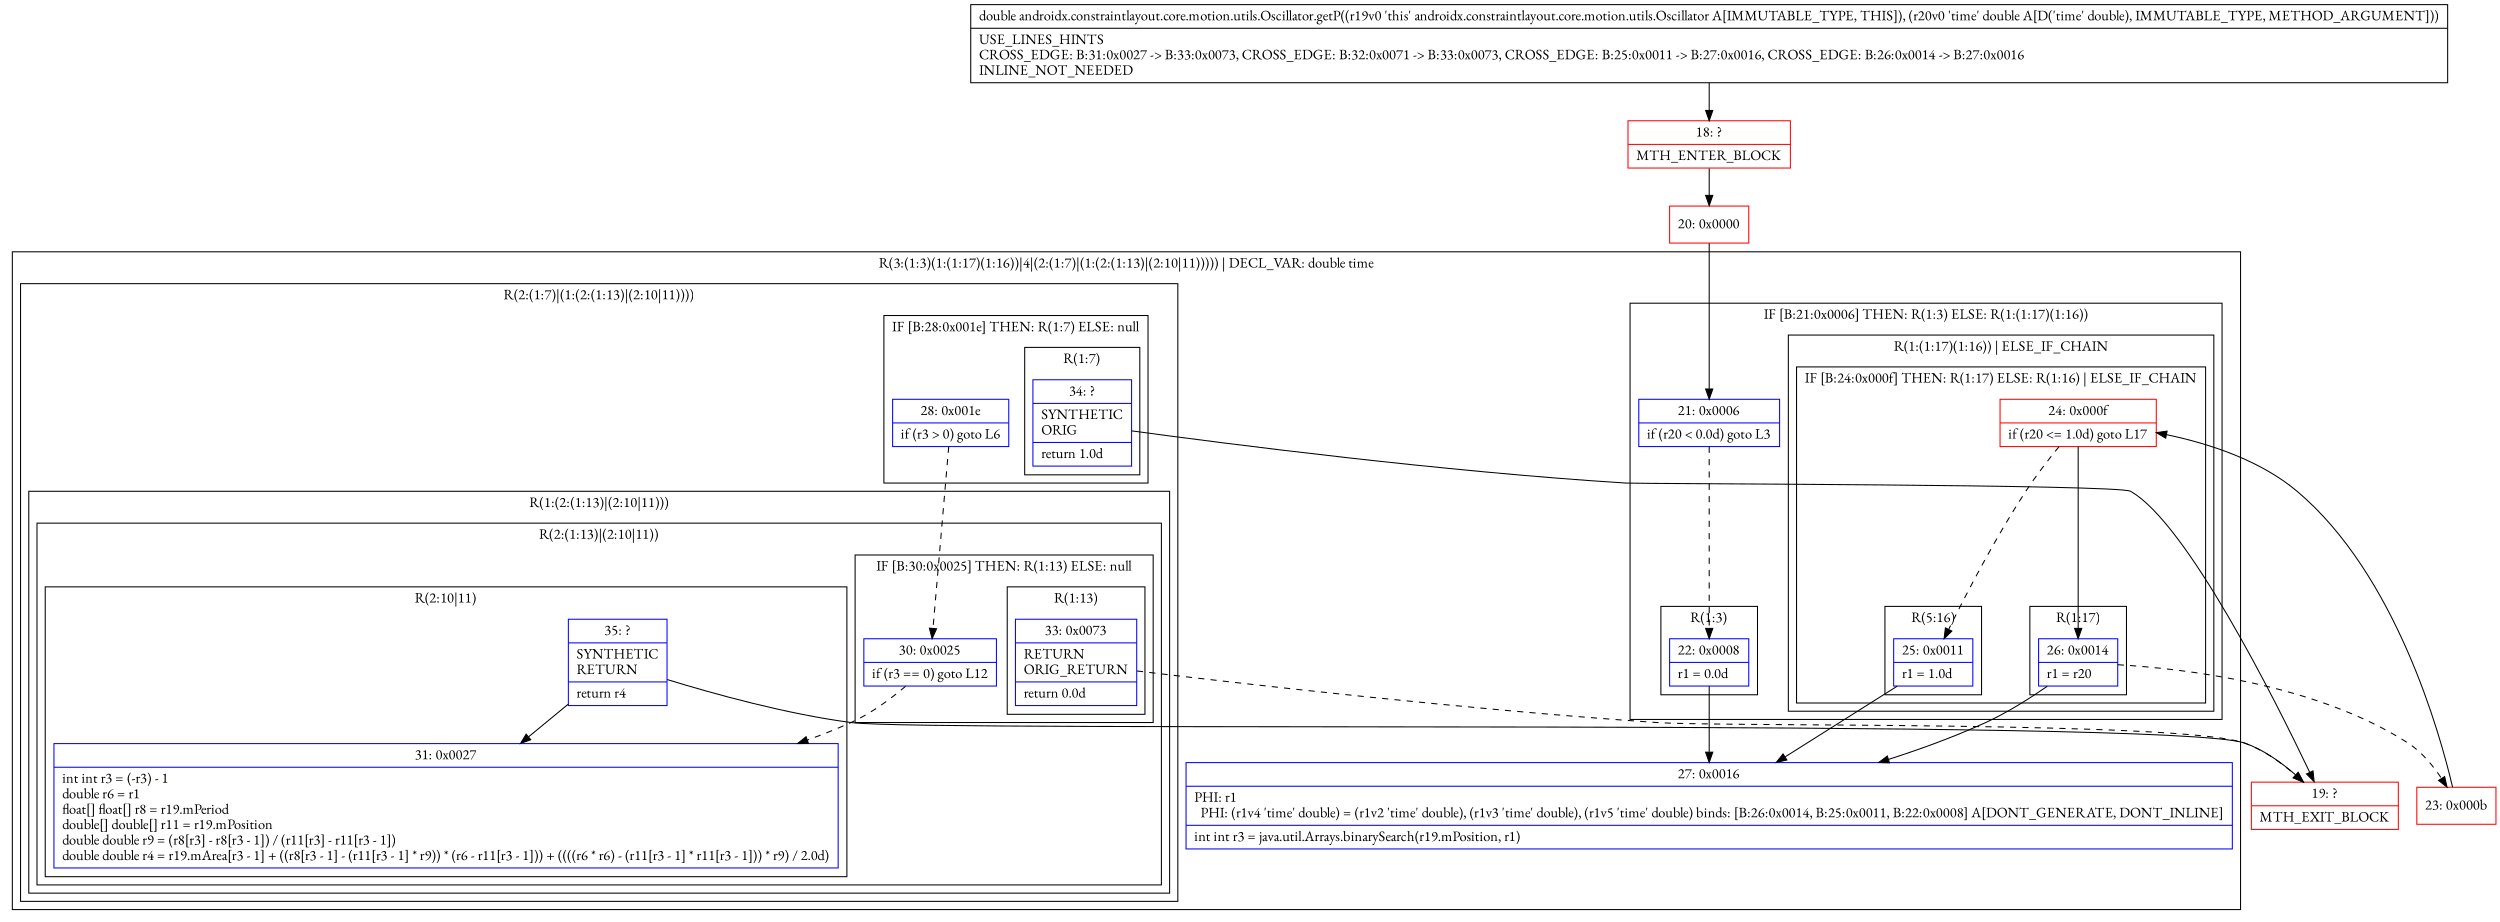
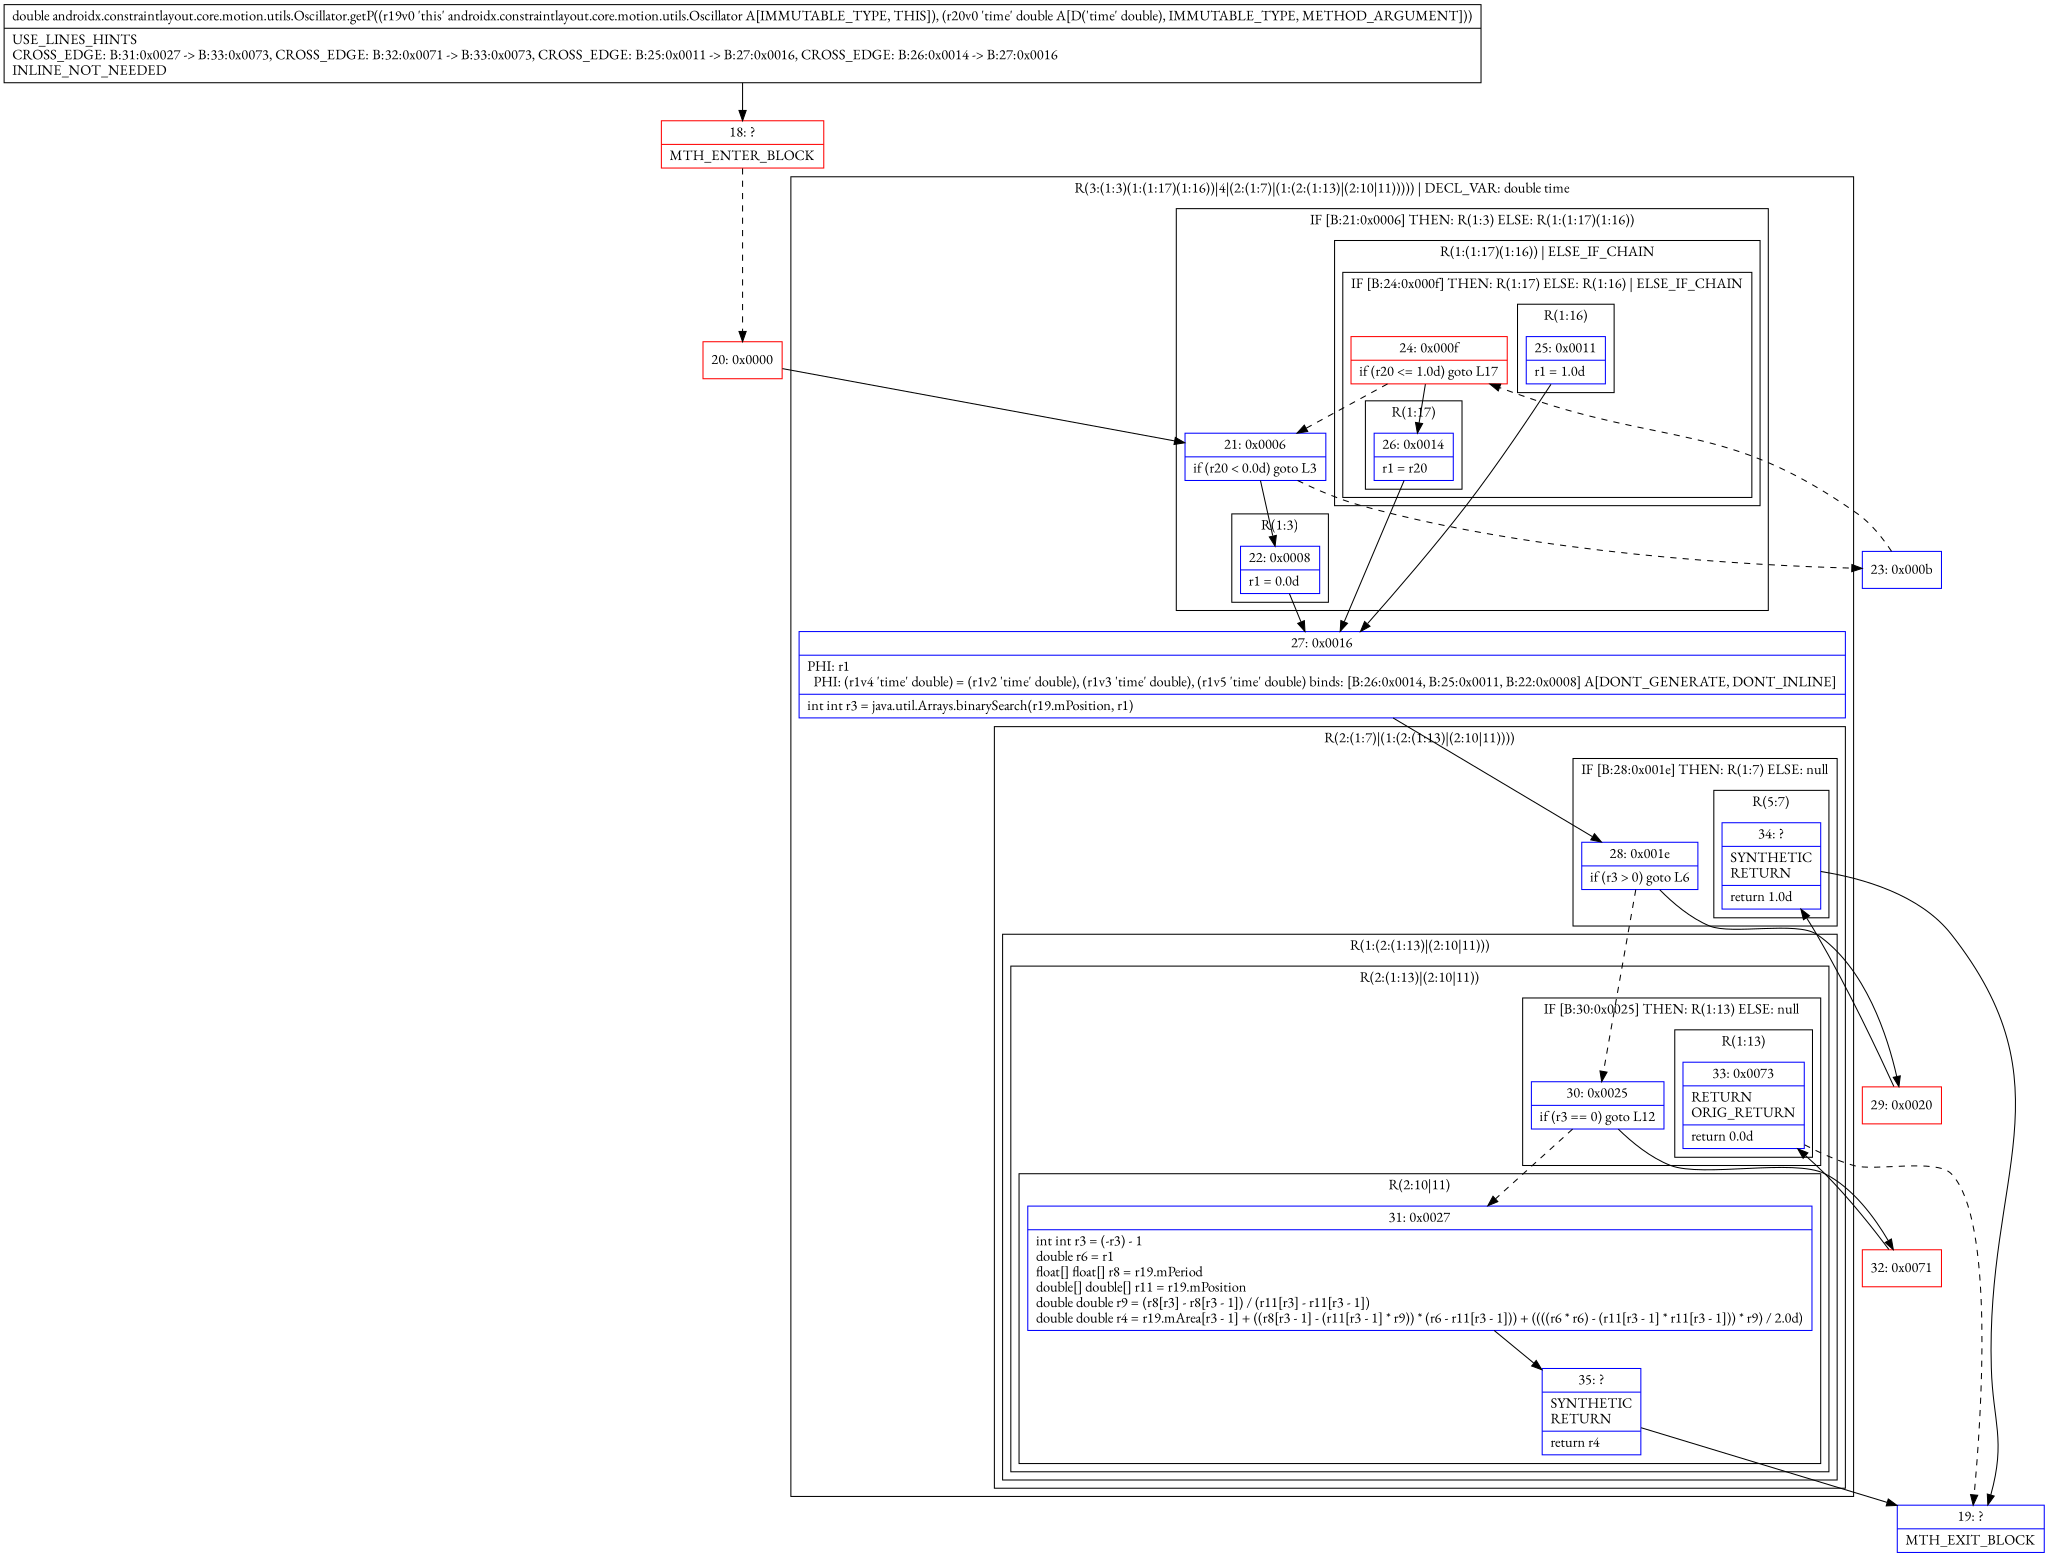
(1709, 182) -> (743, 250)
(1082, 359) -> (1771, 802)
(1060, 430) -> (1761, 873)
(1999, 535) -> (1351, 404)
(1709, 538) -> (1266, 507)
(2361, 565) -> (1709, 443)
(1933, 618) -> (1566, 316)
(2292, 693) -> (1571, 546)
(548, 721) -> (1514, 1347)
none -> (1493, 777)
(2325, 806) -> (1971, 1529)
(2456, 806) -> (1902, 570)
none -> (1902, 1105)
none -> (1902, 1268)
